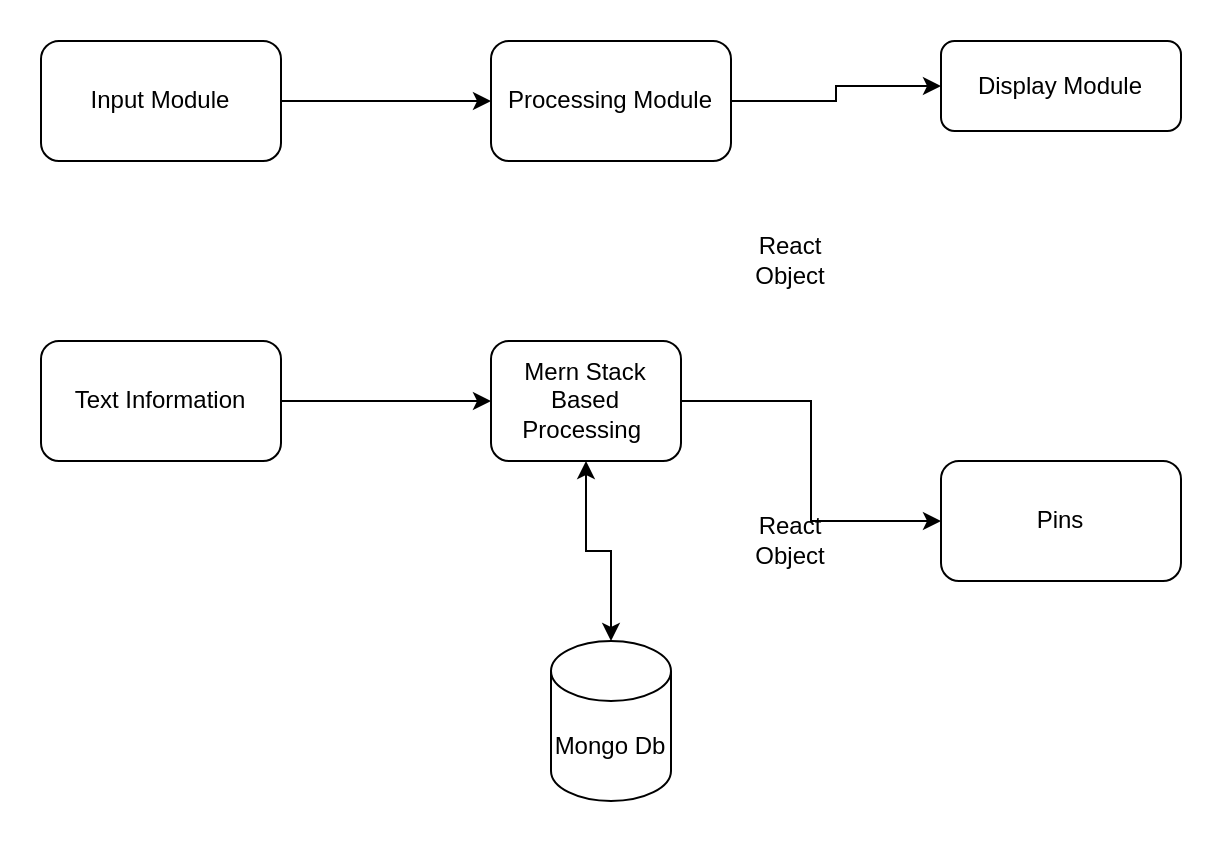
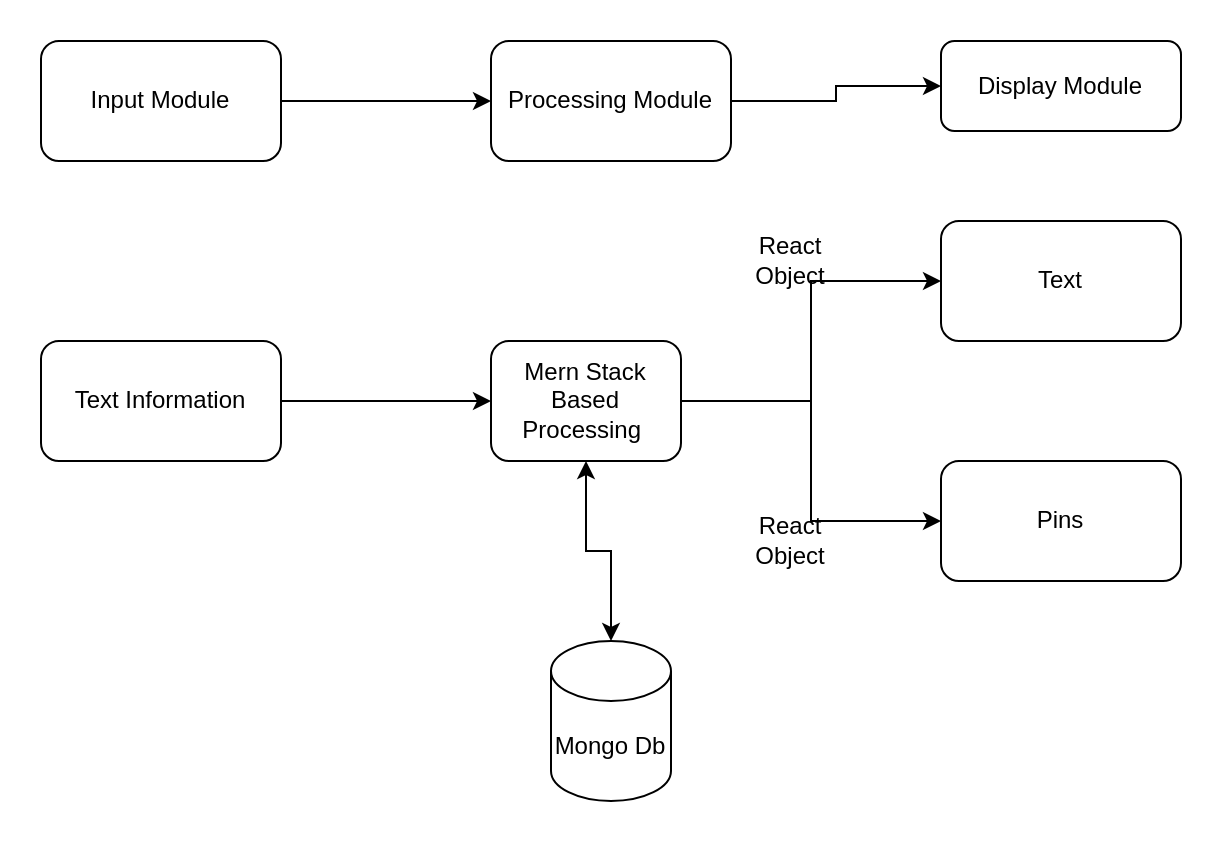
none -> (811, 281)
none -> (1061, 281)
